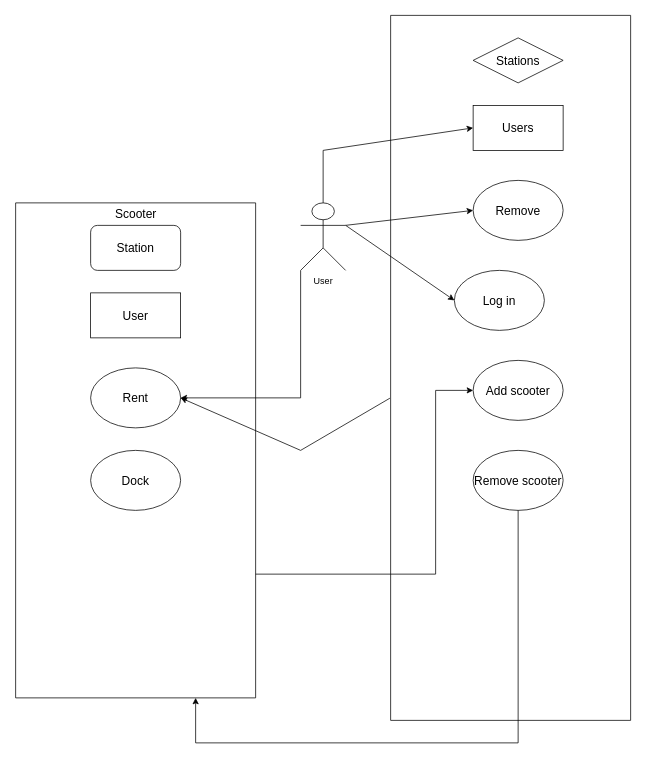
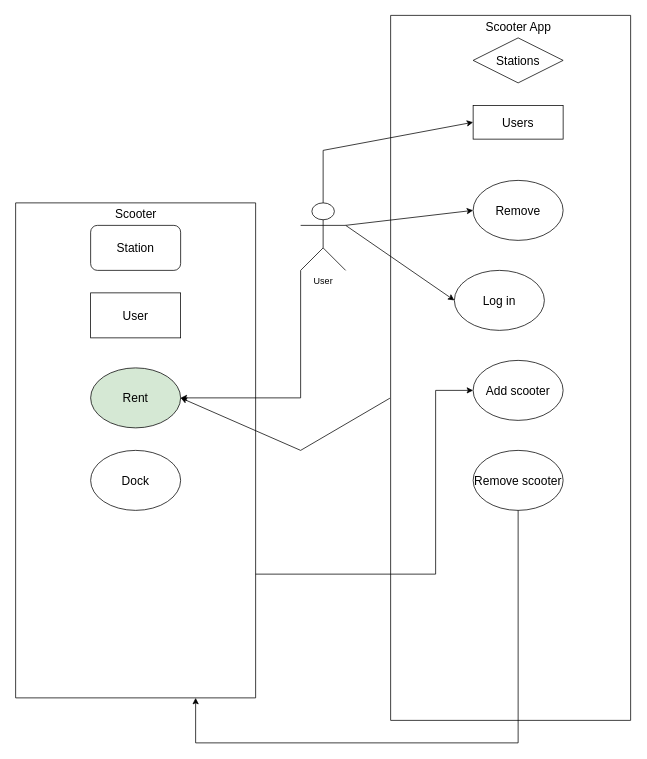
none -> (518, 27)
(518, 128) -> (518, 122)
(135, 398) -> (135, 398)
